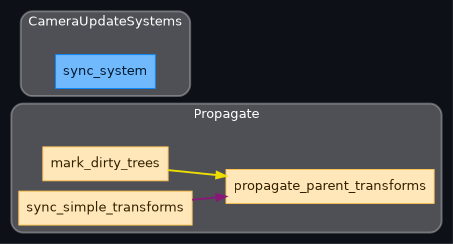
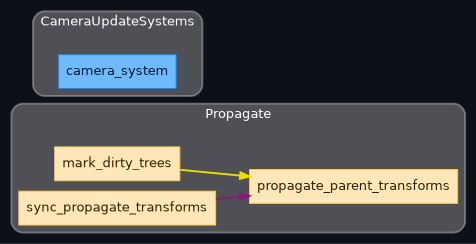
(105, 72) -> (117, 72)
(105, 208) -> (117, 208)
